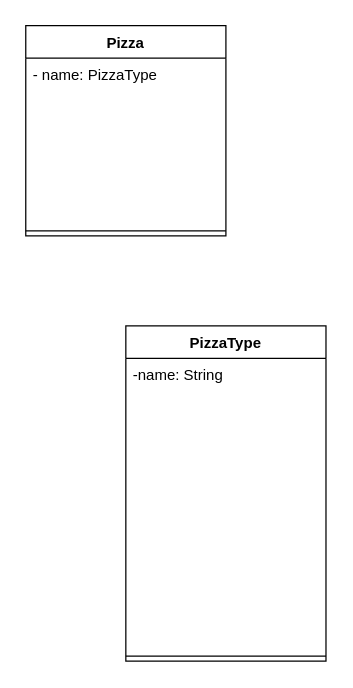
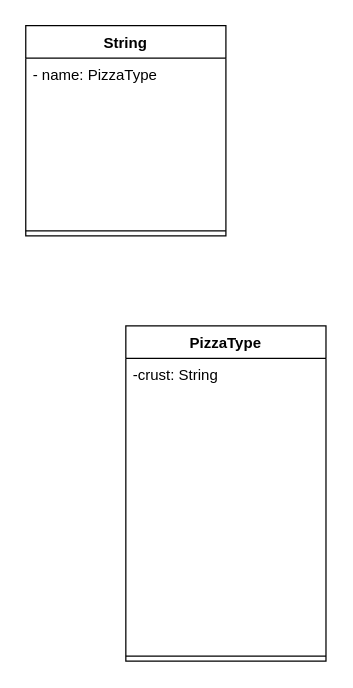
(125, 43) -> (125, 43)
(181, 375) -> (185, 375)
